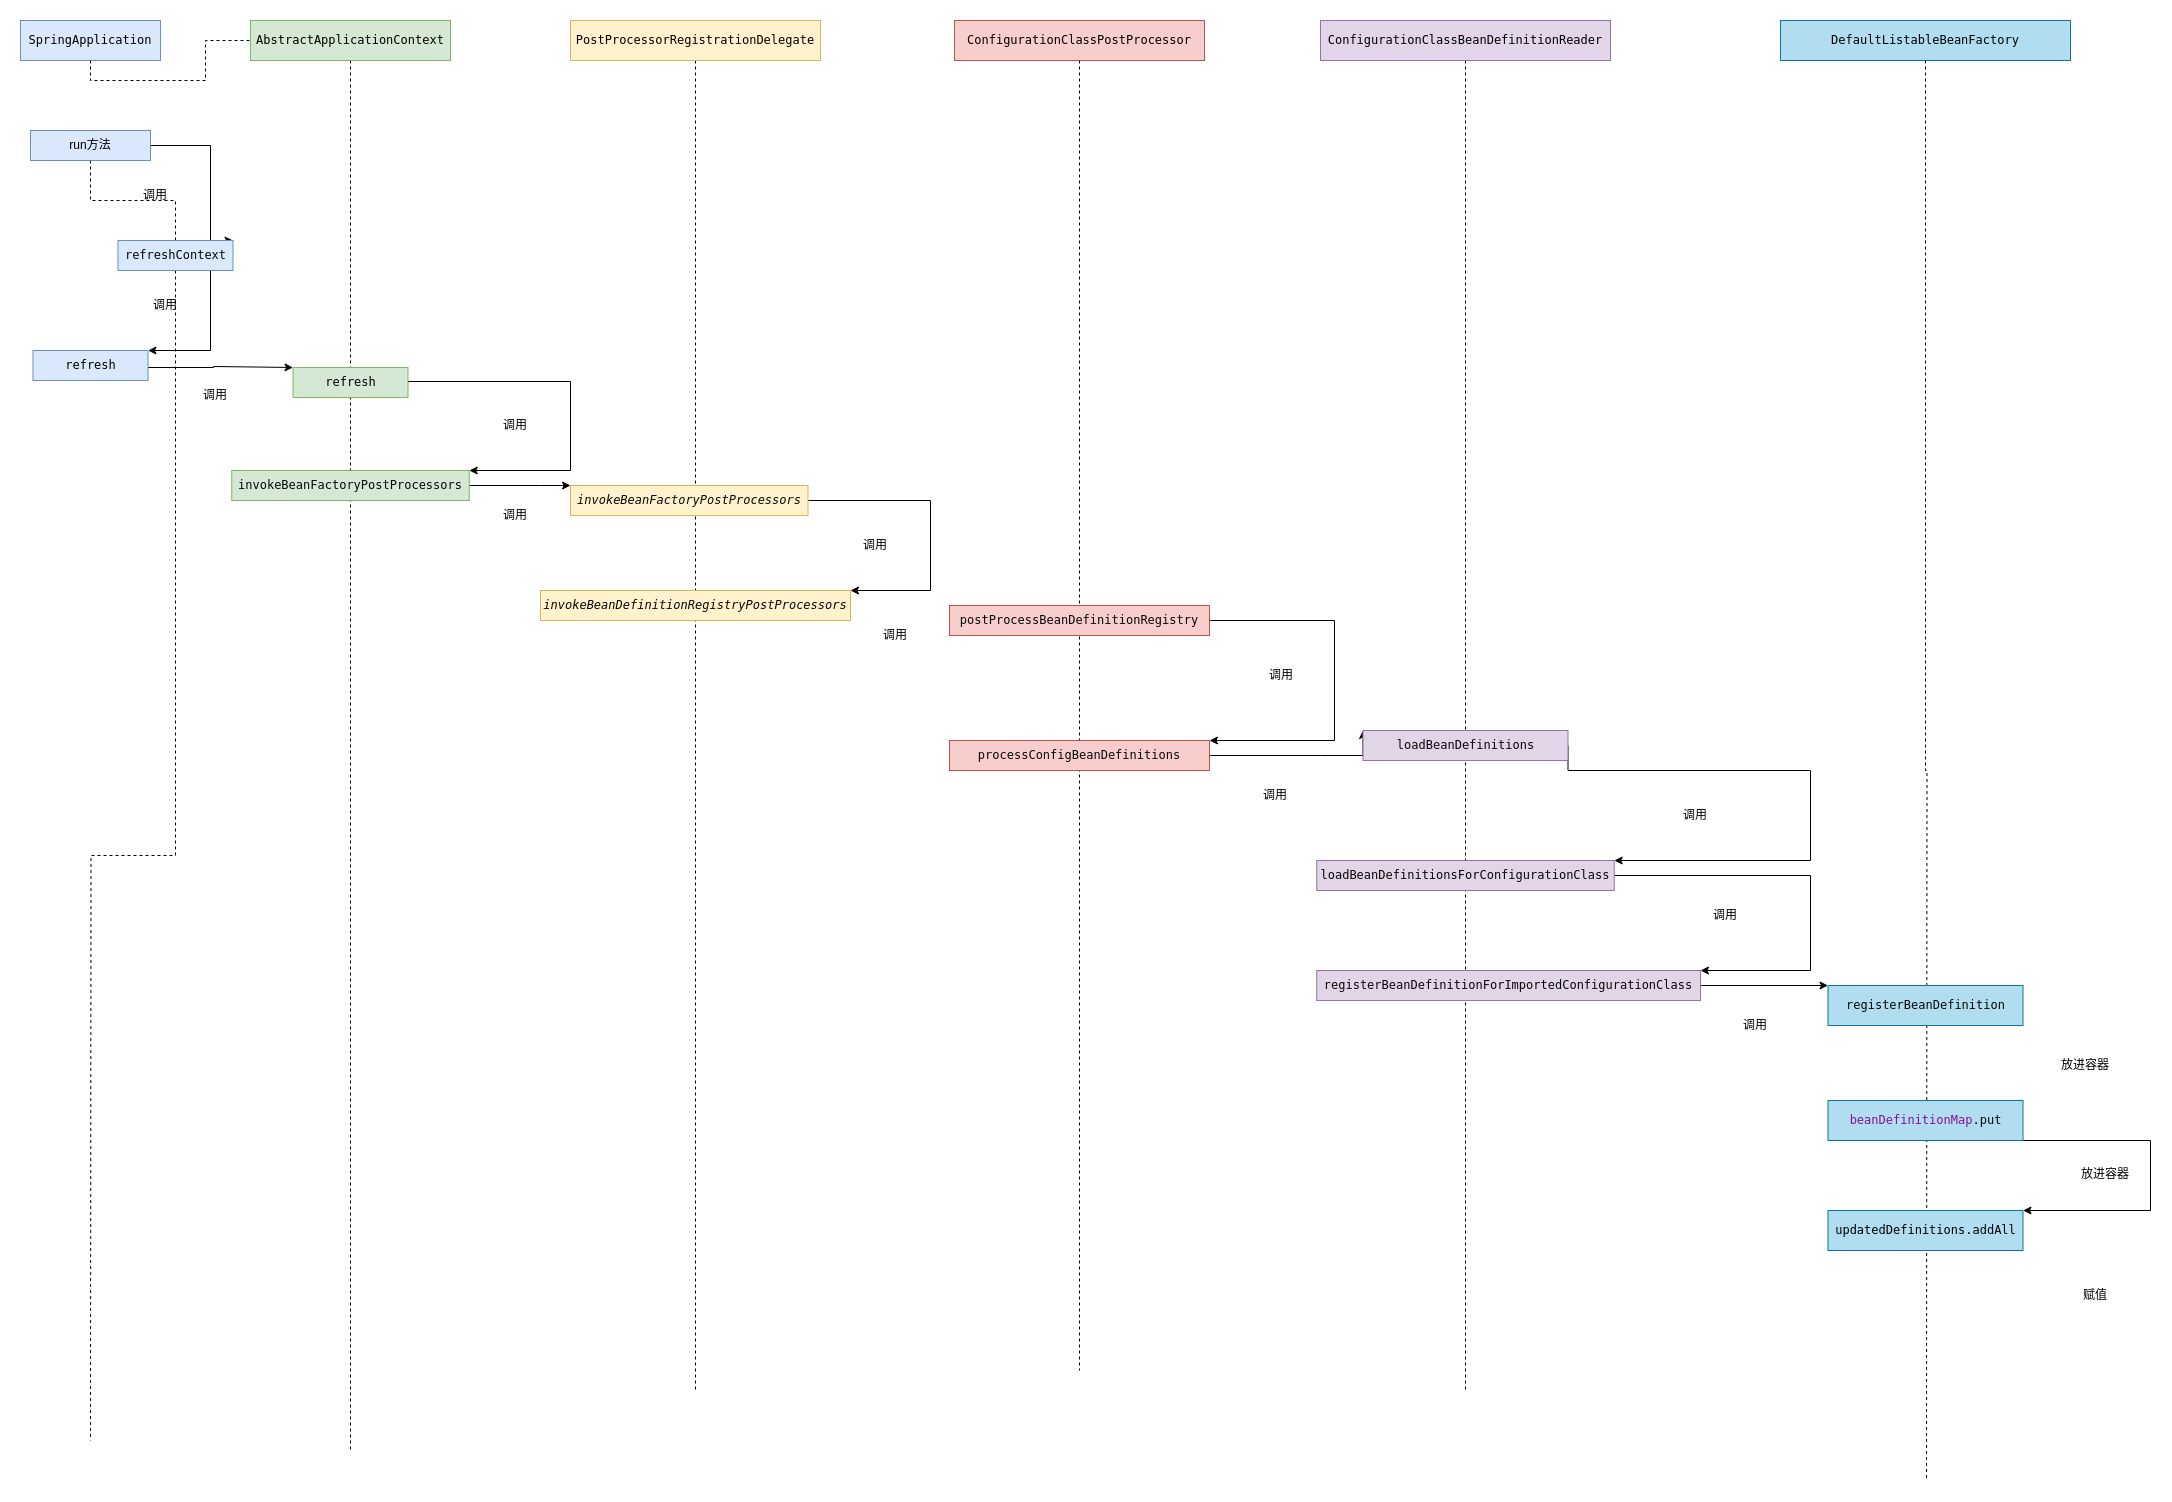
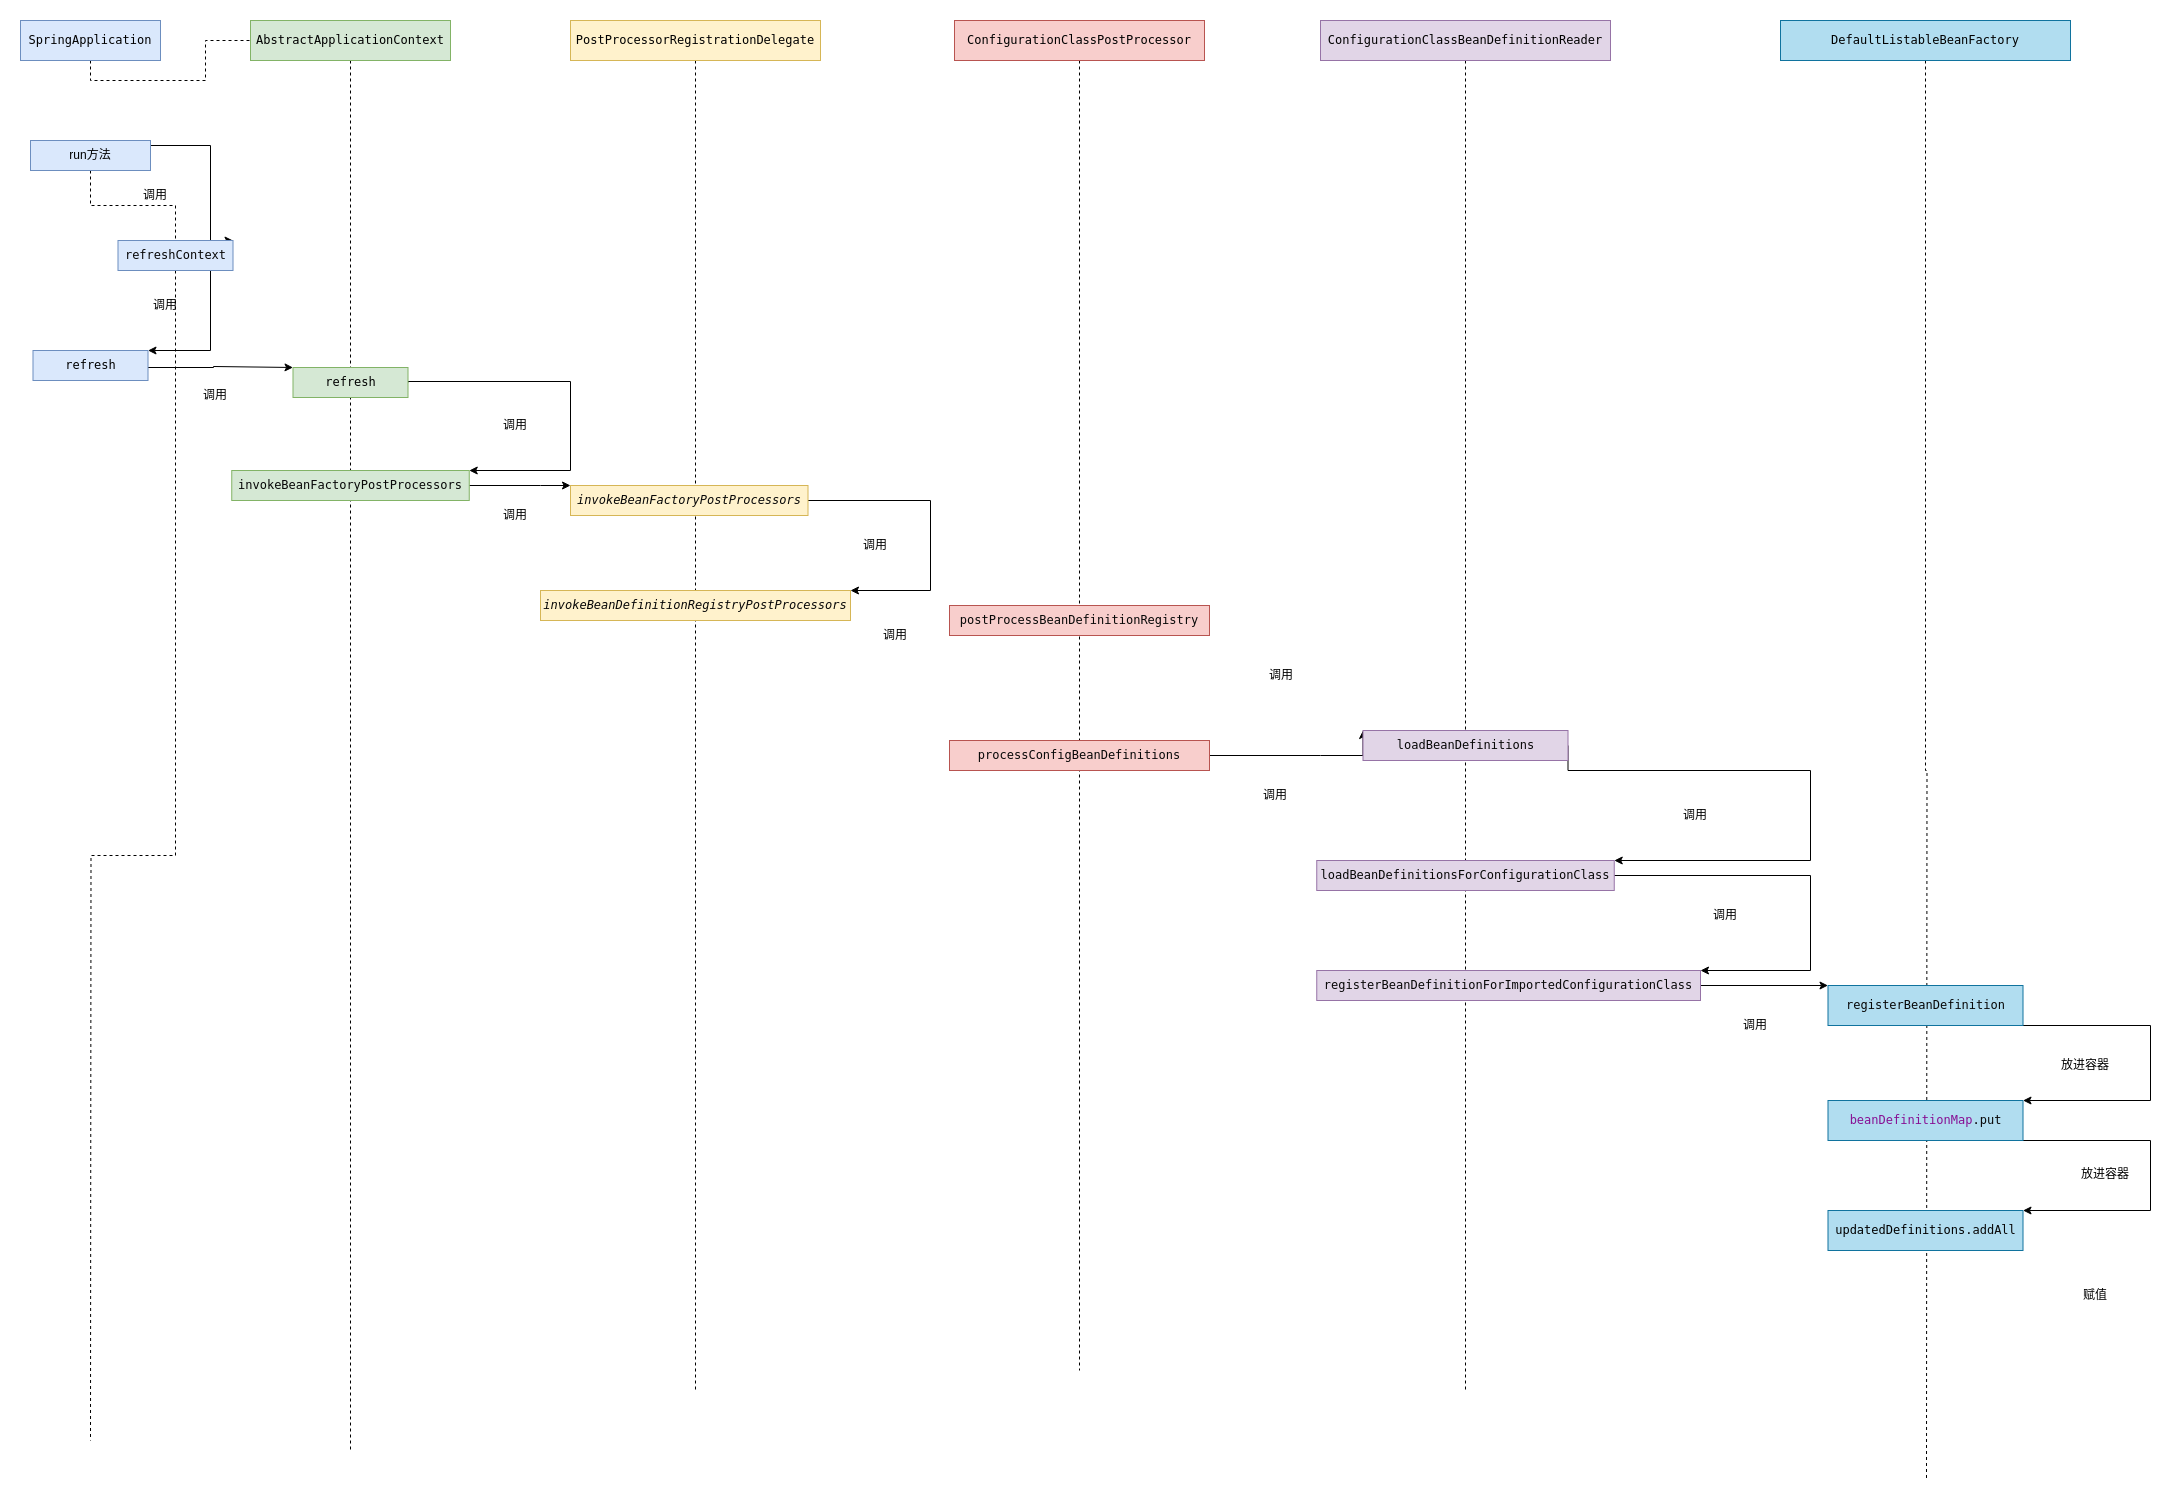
(91, 146) -> (91, 156)
(1335, 677) -> none
none -> (2151, 1060)
